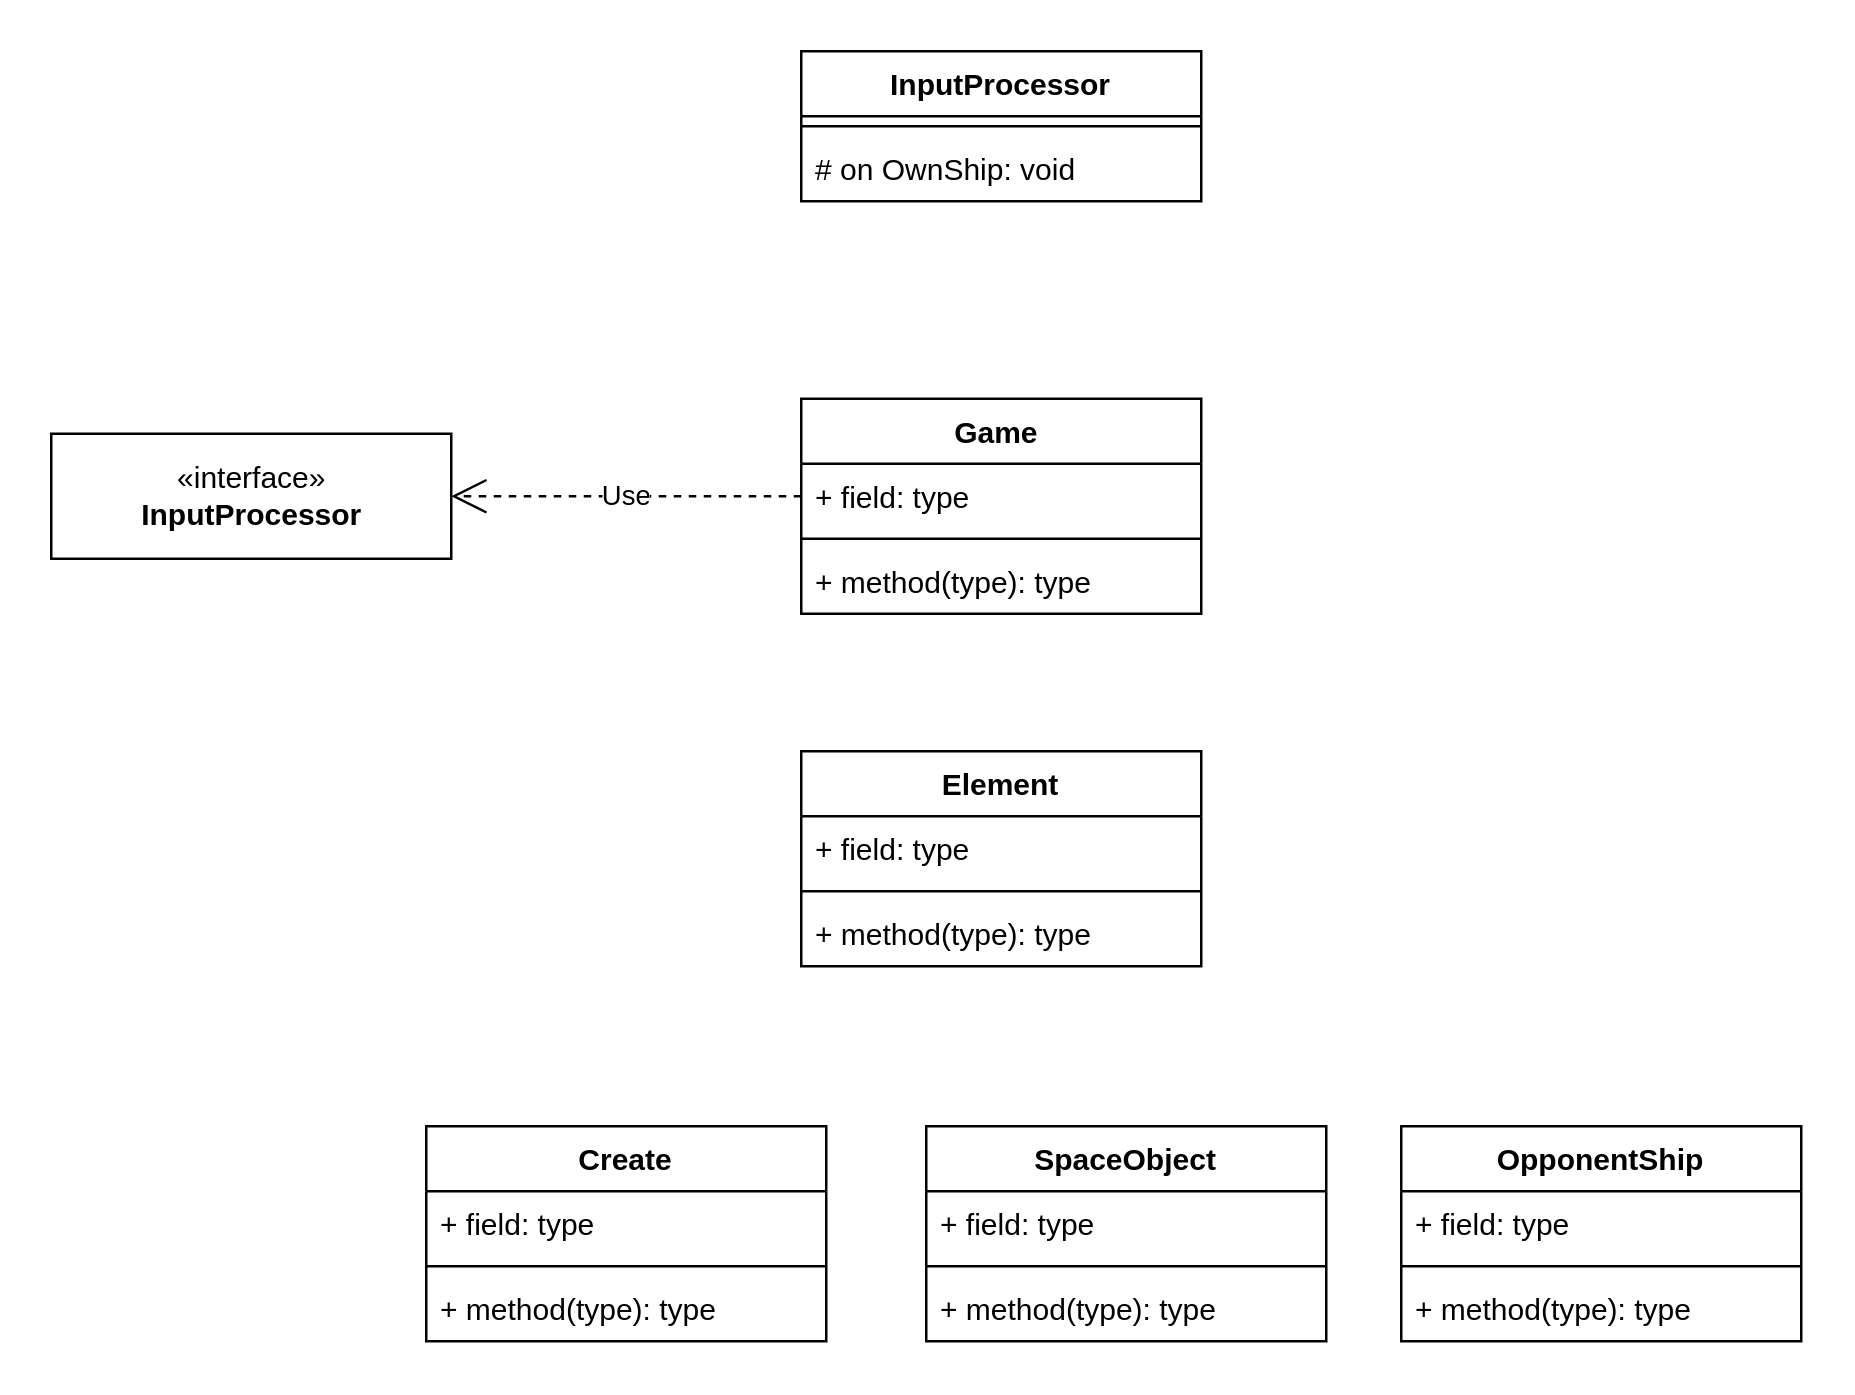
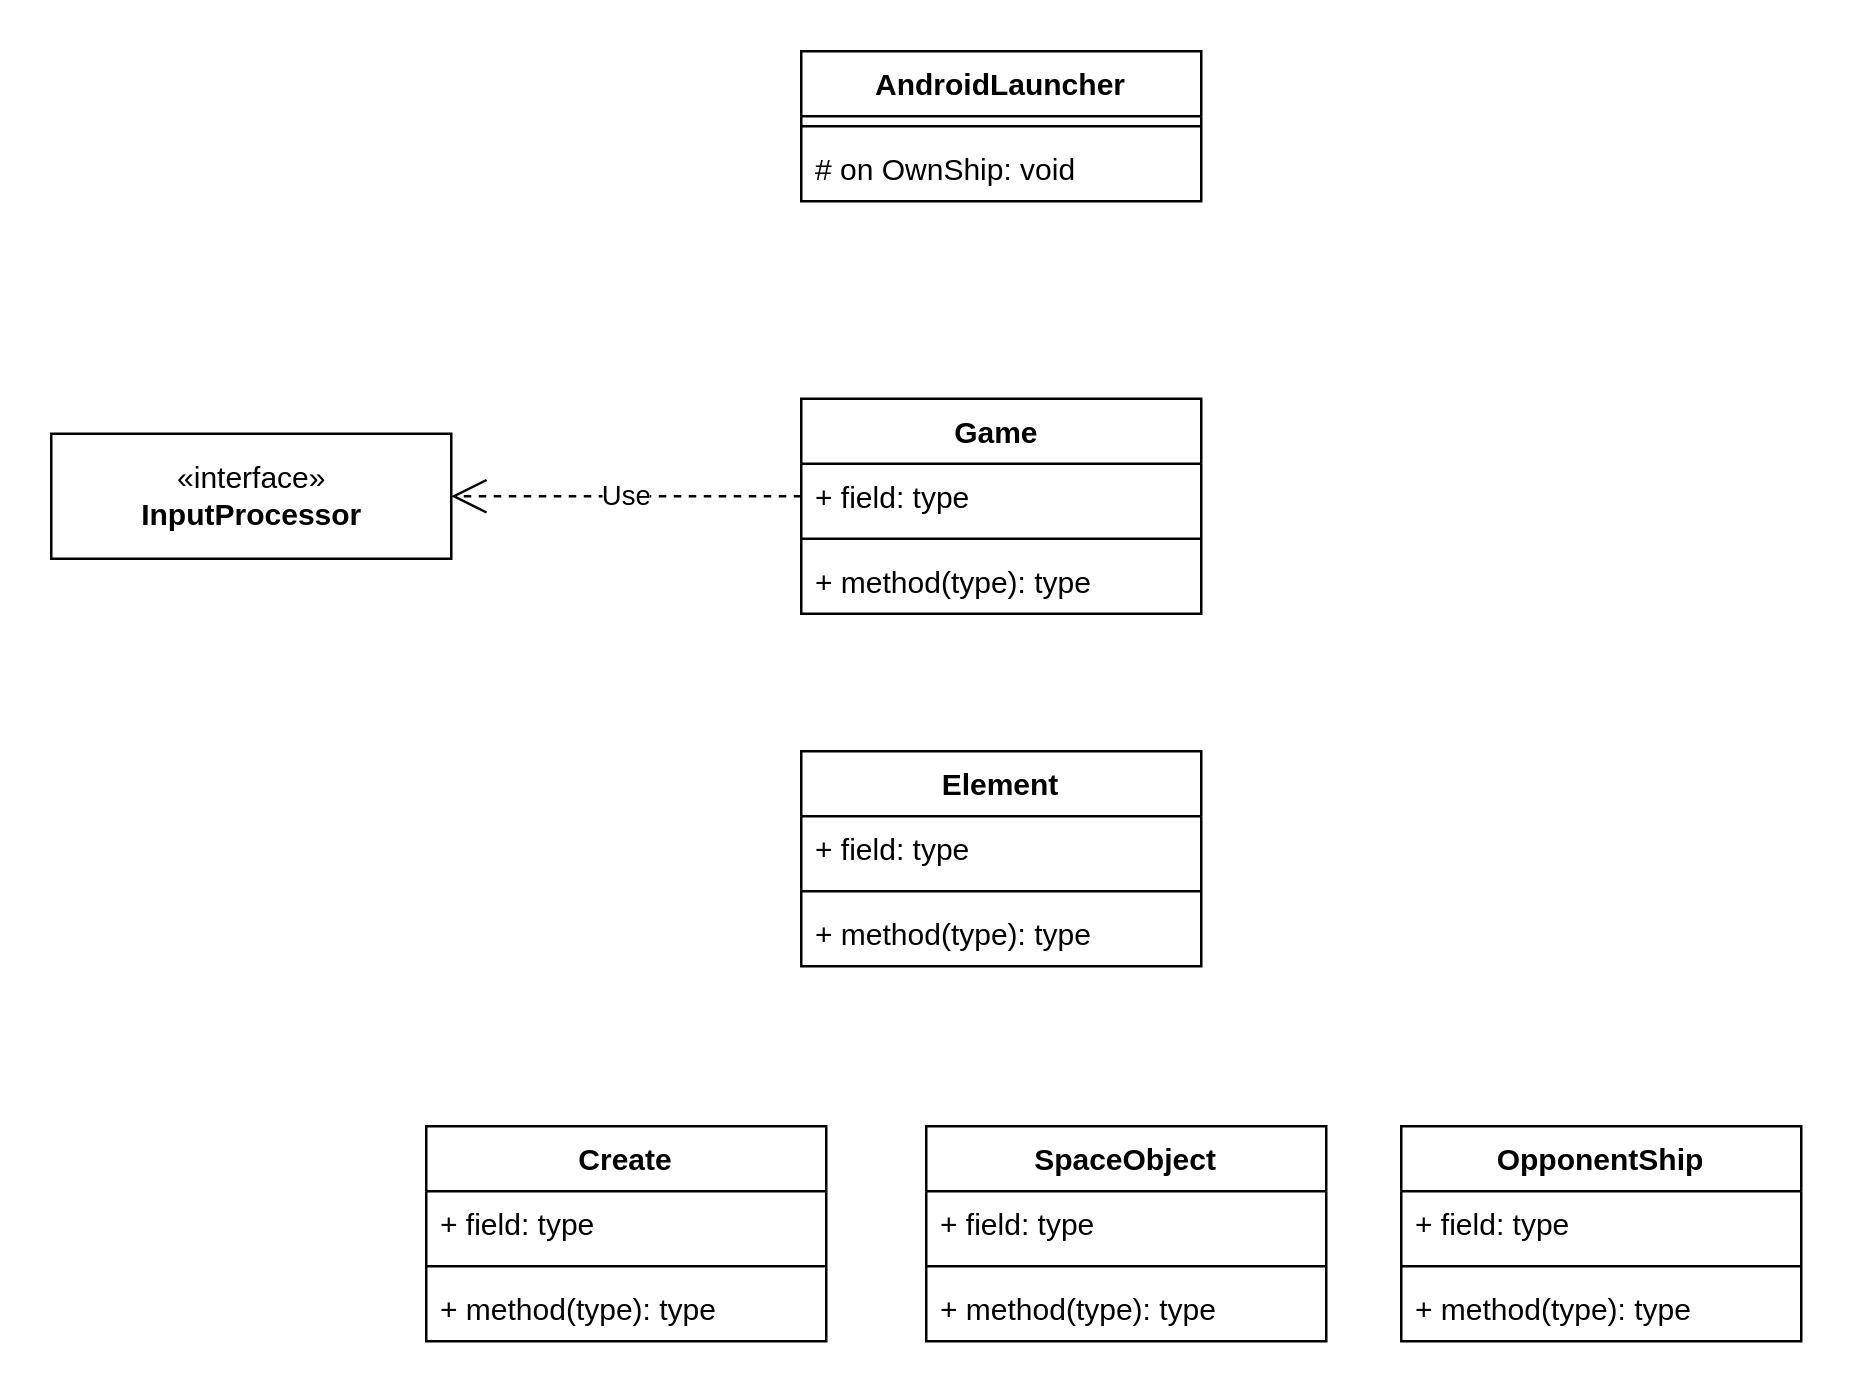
(1000, 85) -> (1000, 85)
